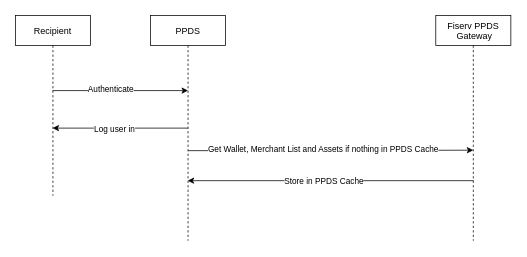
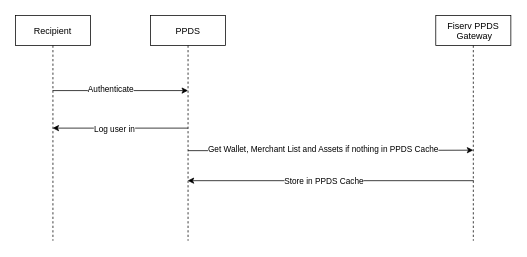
(53, 105) -> (53, 128)
